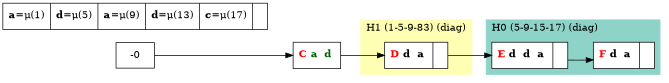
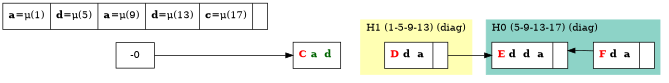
(416, 28) -> (416, 28)
(545, 28) -> (545, 28)
(355, 55) -> none
(577, 60) -> (584, 51)
